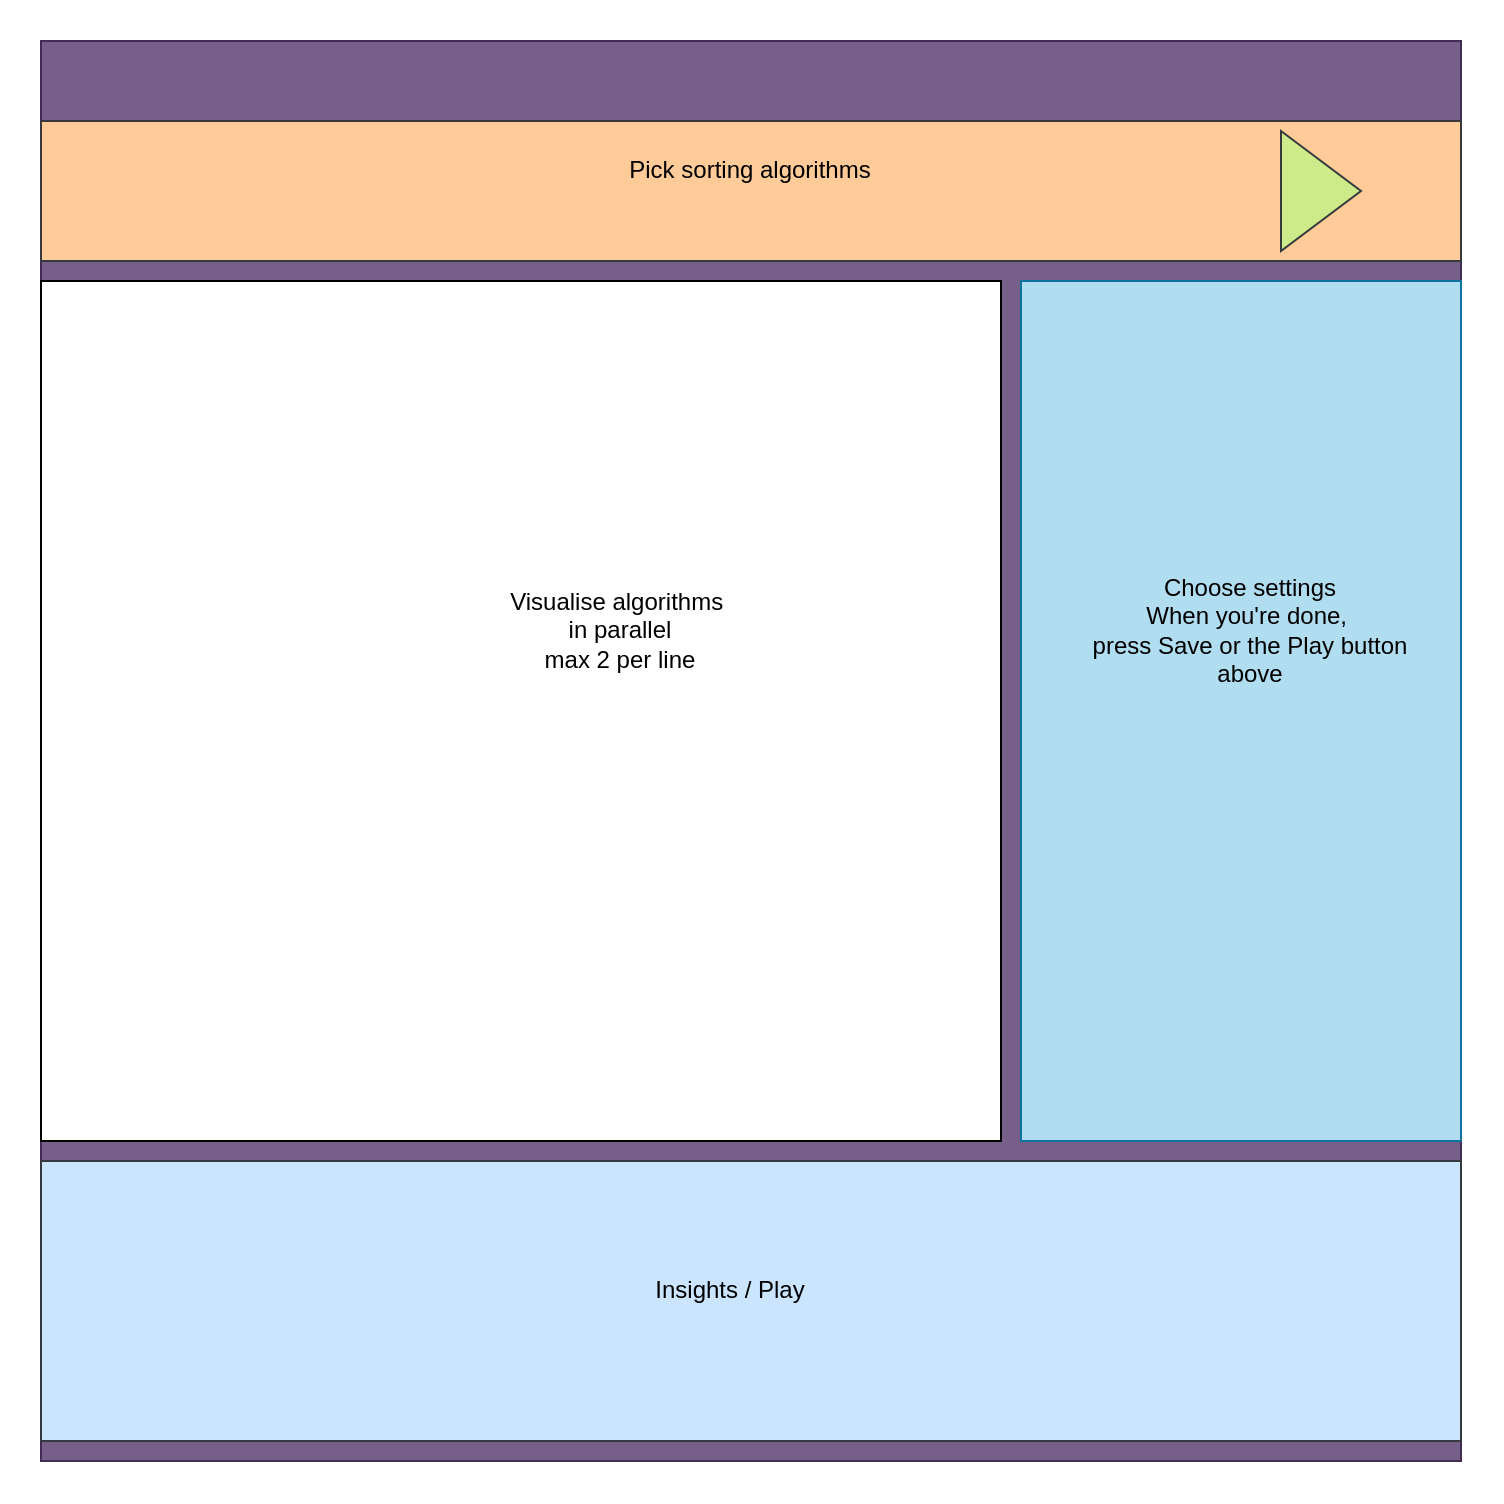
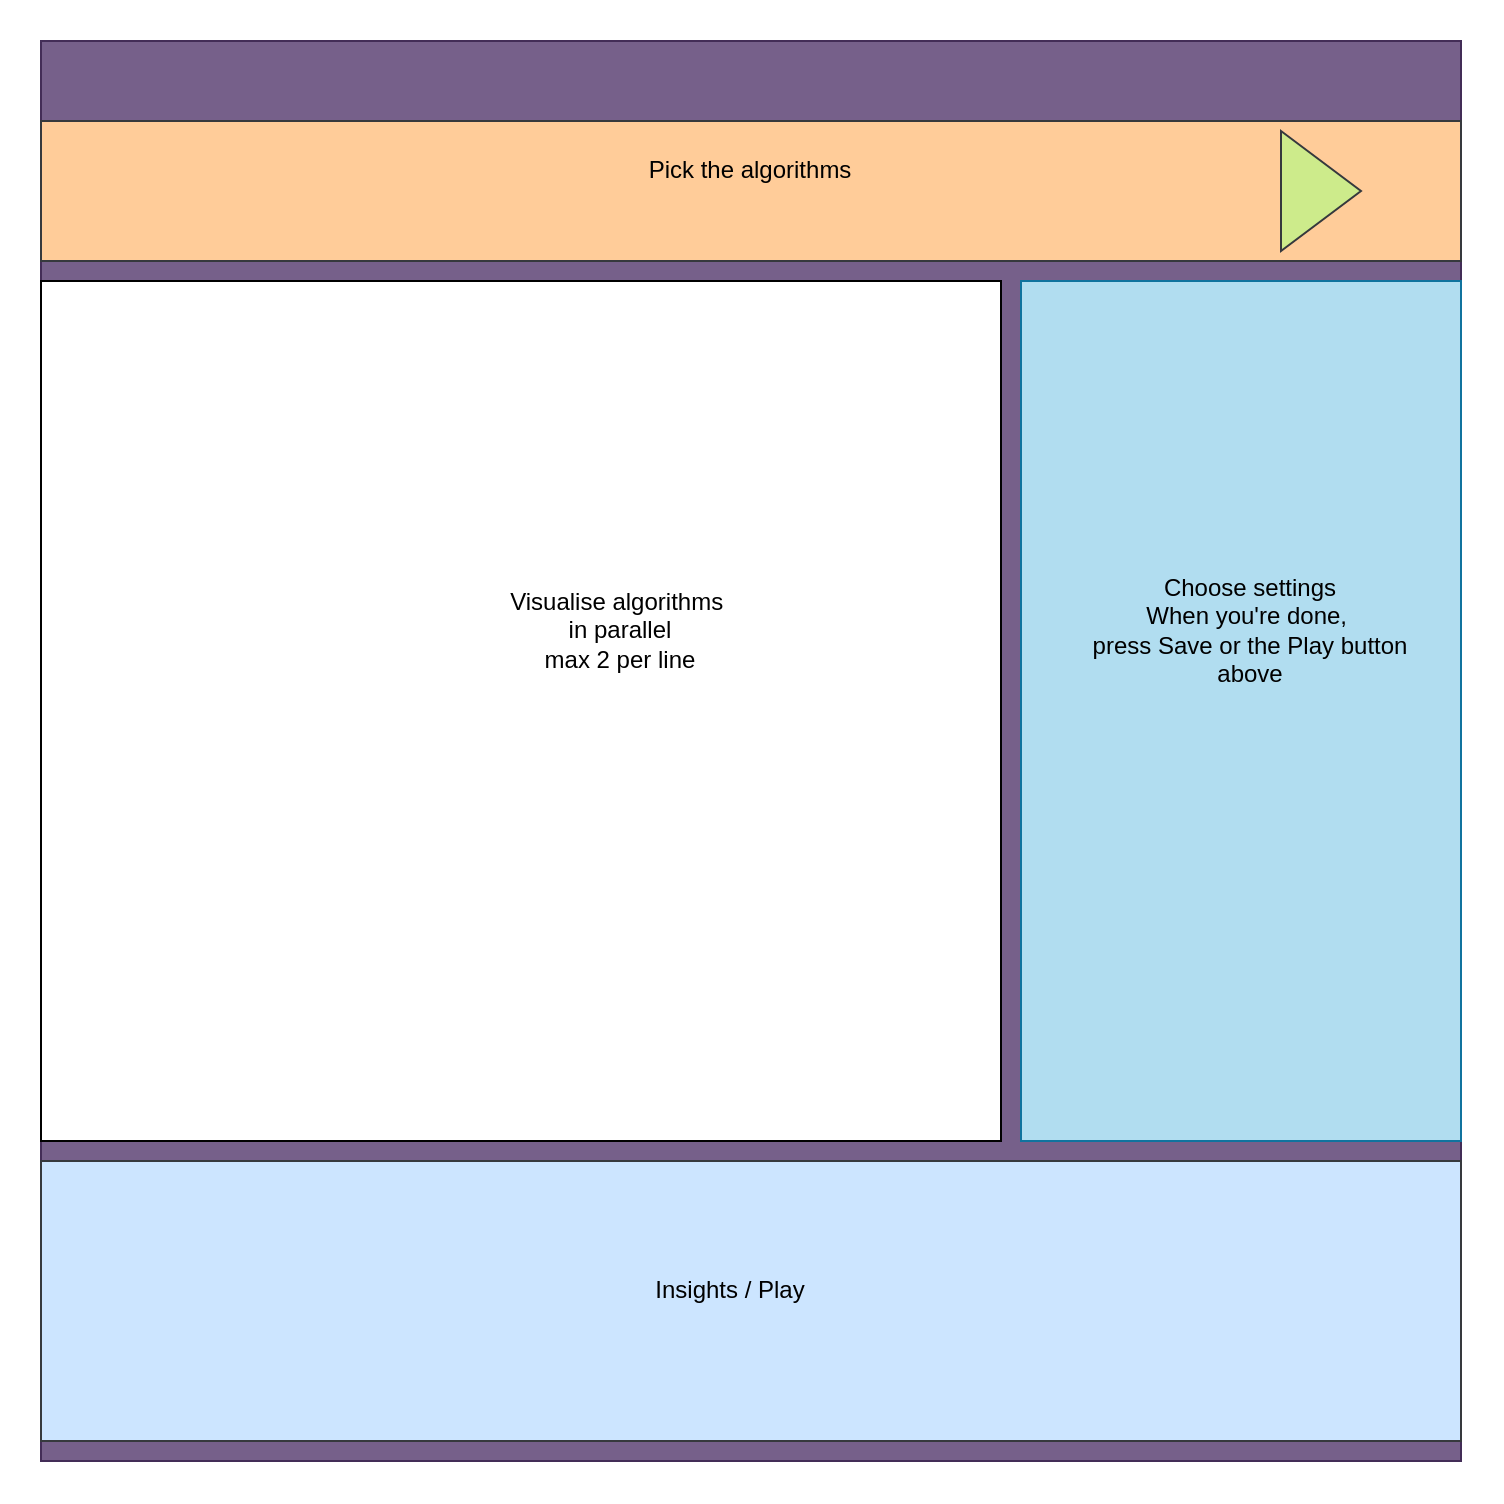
(751, 171) -> (751, 171)
